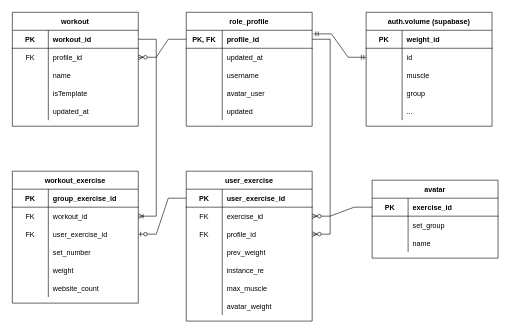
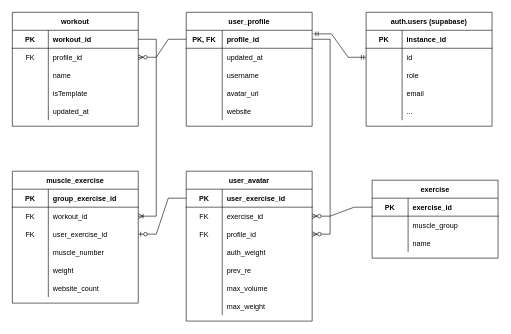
(249, 22) -> (249, 22)
(429, 22) -> (429, 22)
(423, 40) -> (427, 40)
(418, 76) -> (414, 76)
(249, 94) -> (246, 94)
(417, 94) -> (415, 94)
(241, 112) -> (240, 112)
(75, 181) -> (75, 181)
(249, 181) -> (249, 181)
(435, 190) -> (435, 190)
(431, 226) -> (436, 226)
(73, 253) -> (78, 253)
(248, 253) -> (248, 253)
(248, 271) -> (241, 271)
(246, 289) -> (246, 289)
(252, 307) -> (246, 307)
